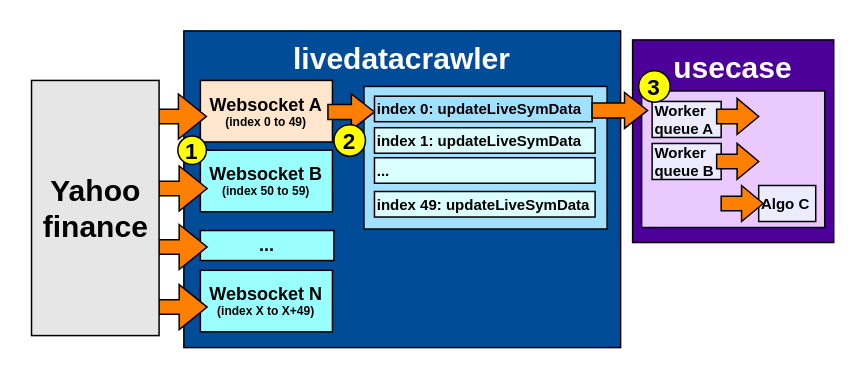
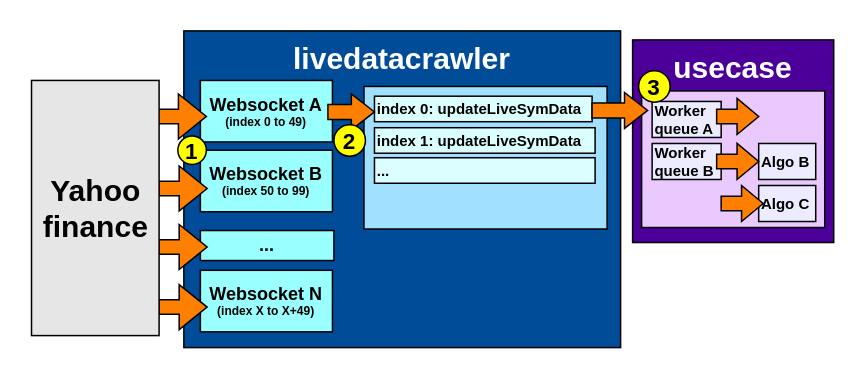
(483, 109) -> (483, 109)
(266, 111) -> (266, 111)
none -> (787, 161)
(266, 181) -> (266, 181)
(485, 204) -> none
